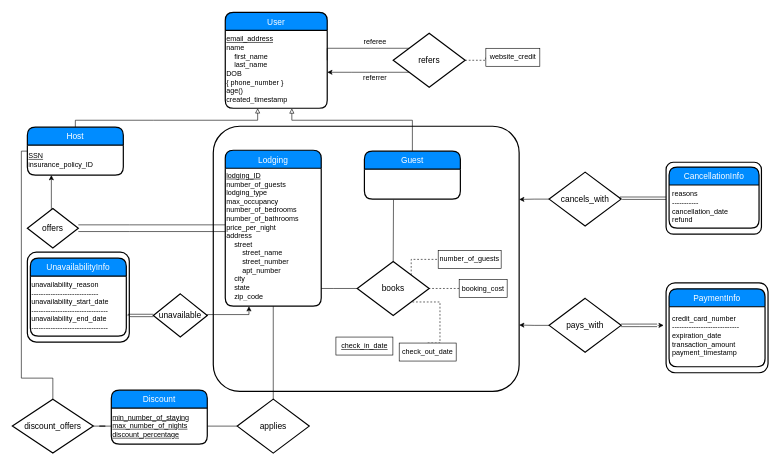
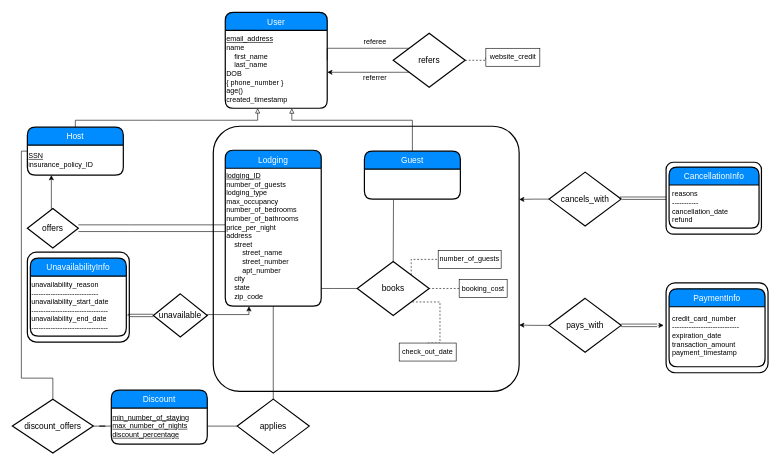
(365, 346) -> none
